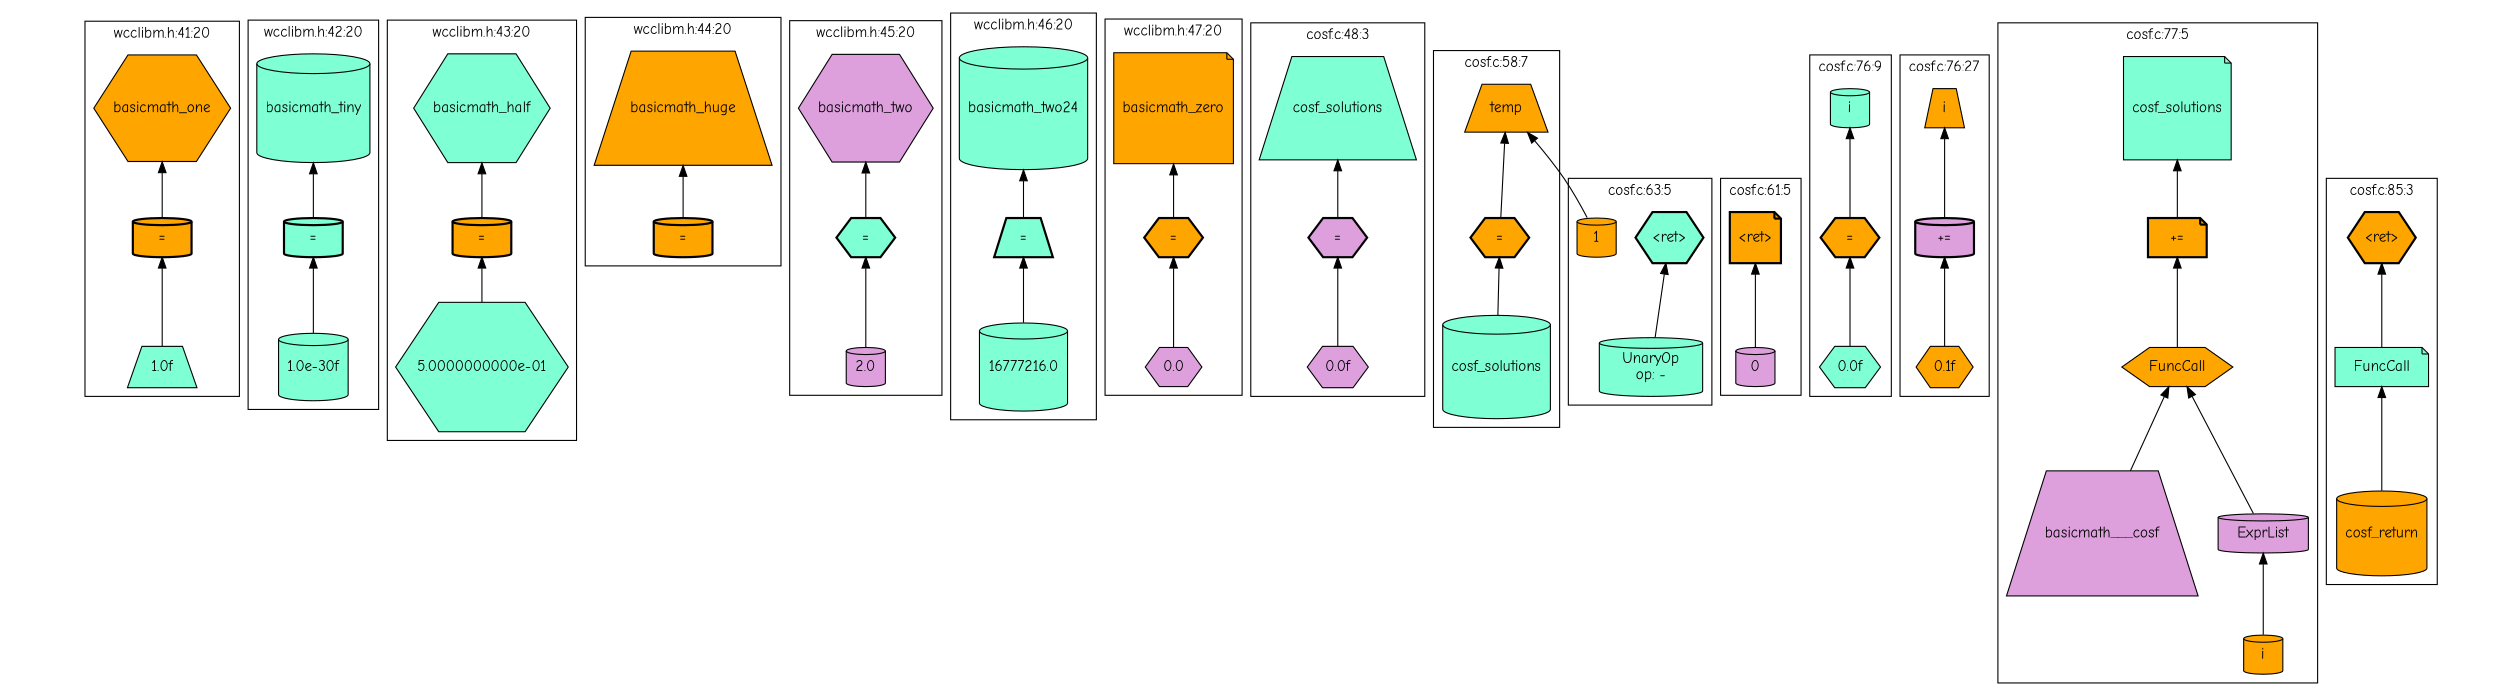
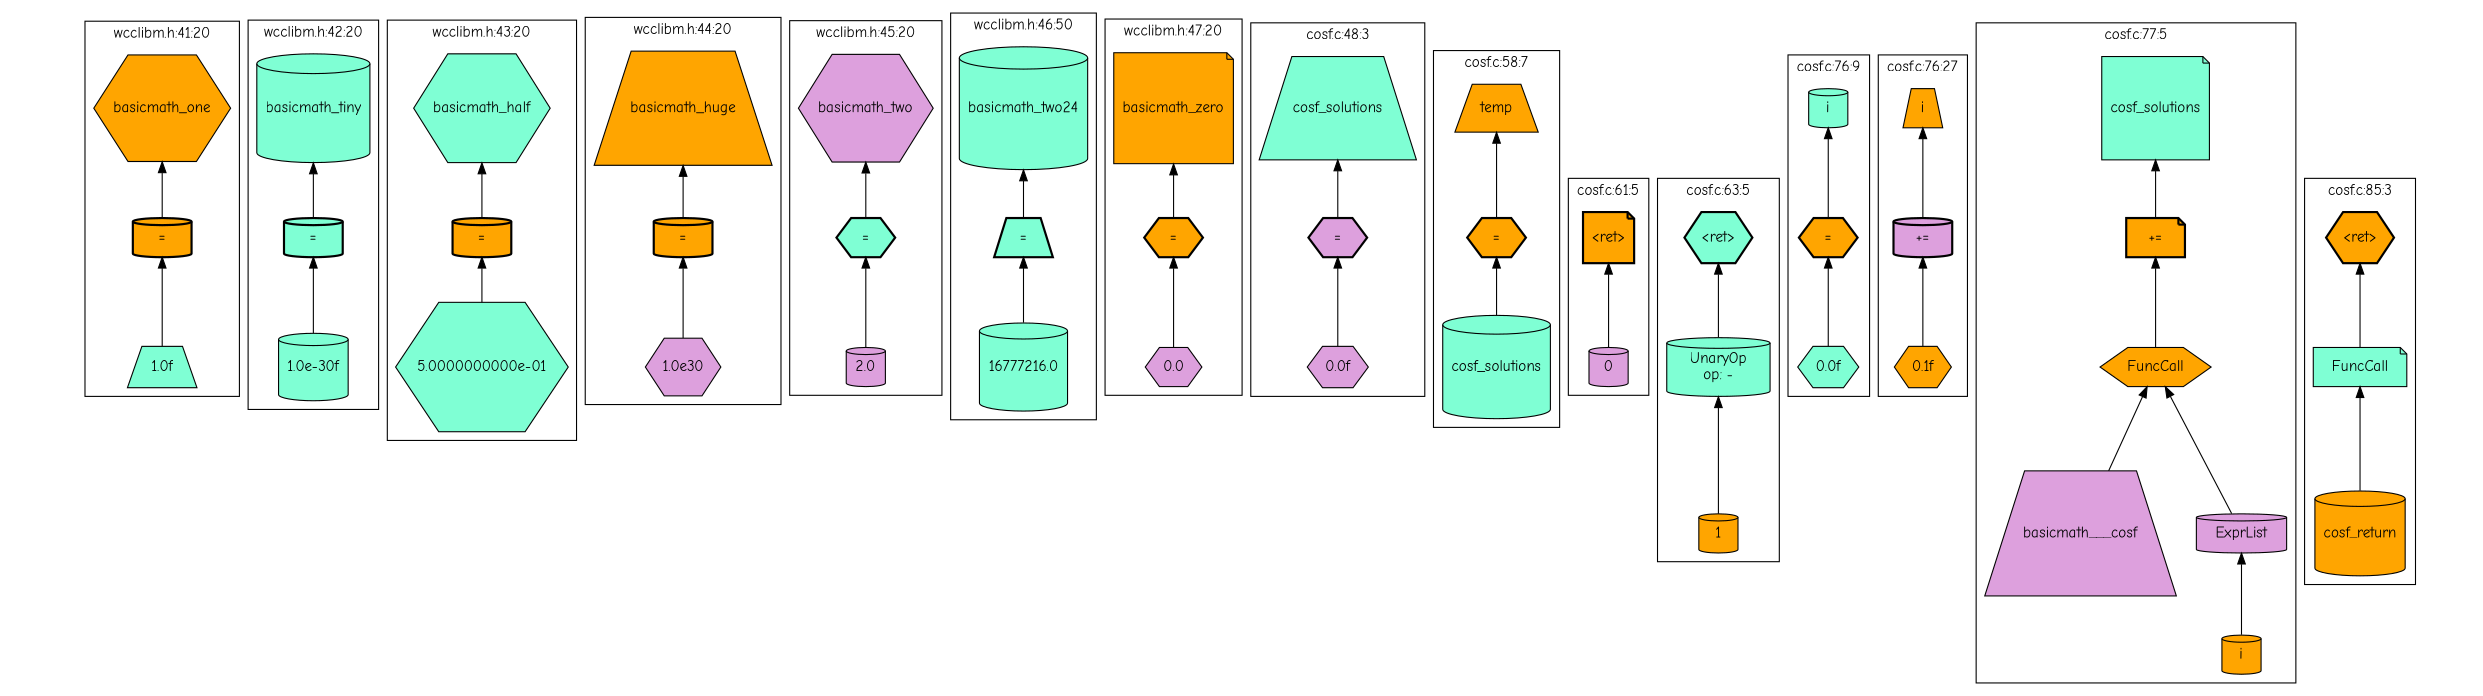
(1024, 26) -> (1024, 26)
(1552, 163) -> (1718, 461)
none -> (683, 367)
